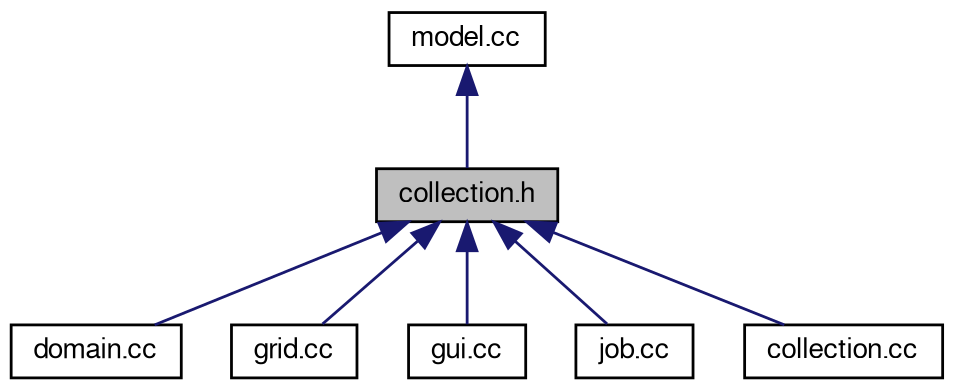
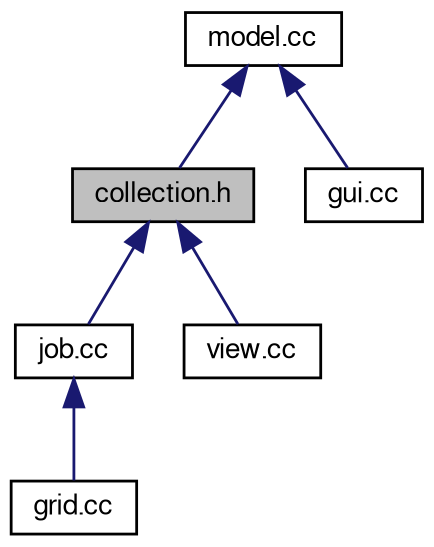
(370, 283) -> (74, 444)
(467, 288) -> (322, 129)
(96, 351) -> none
(844, 351) -> (252, 351)
